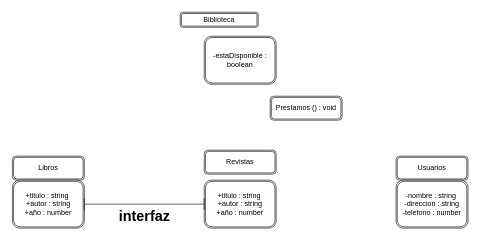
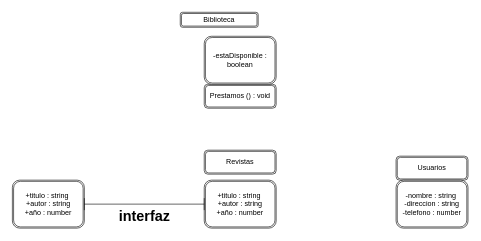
(306, 108) -> (240, 96)
(48, 168) -> none
